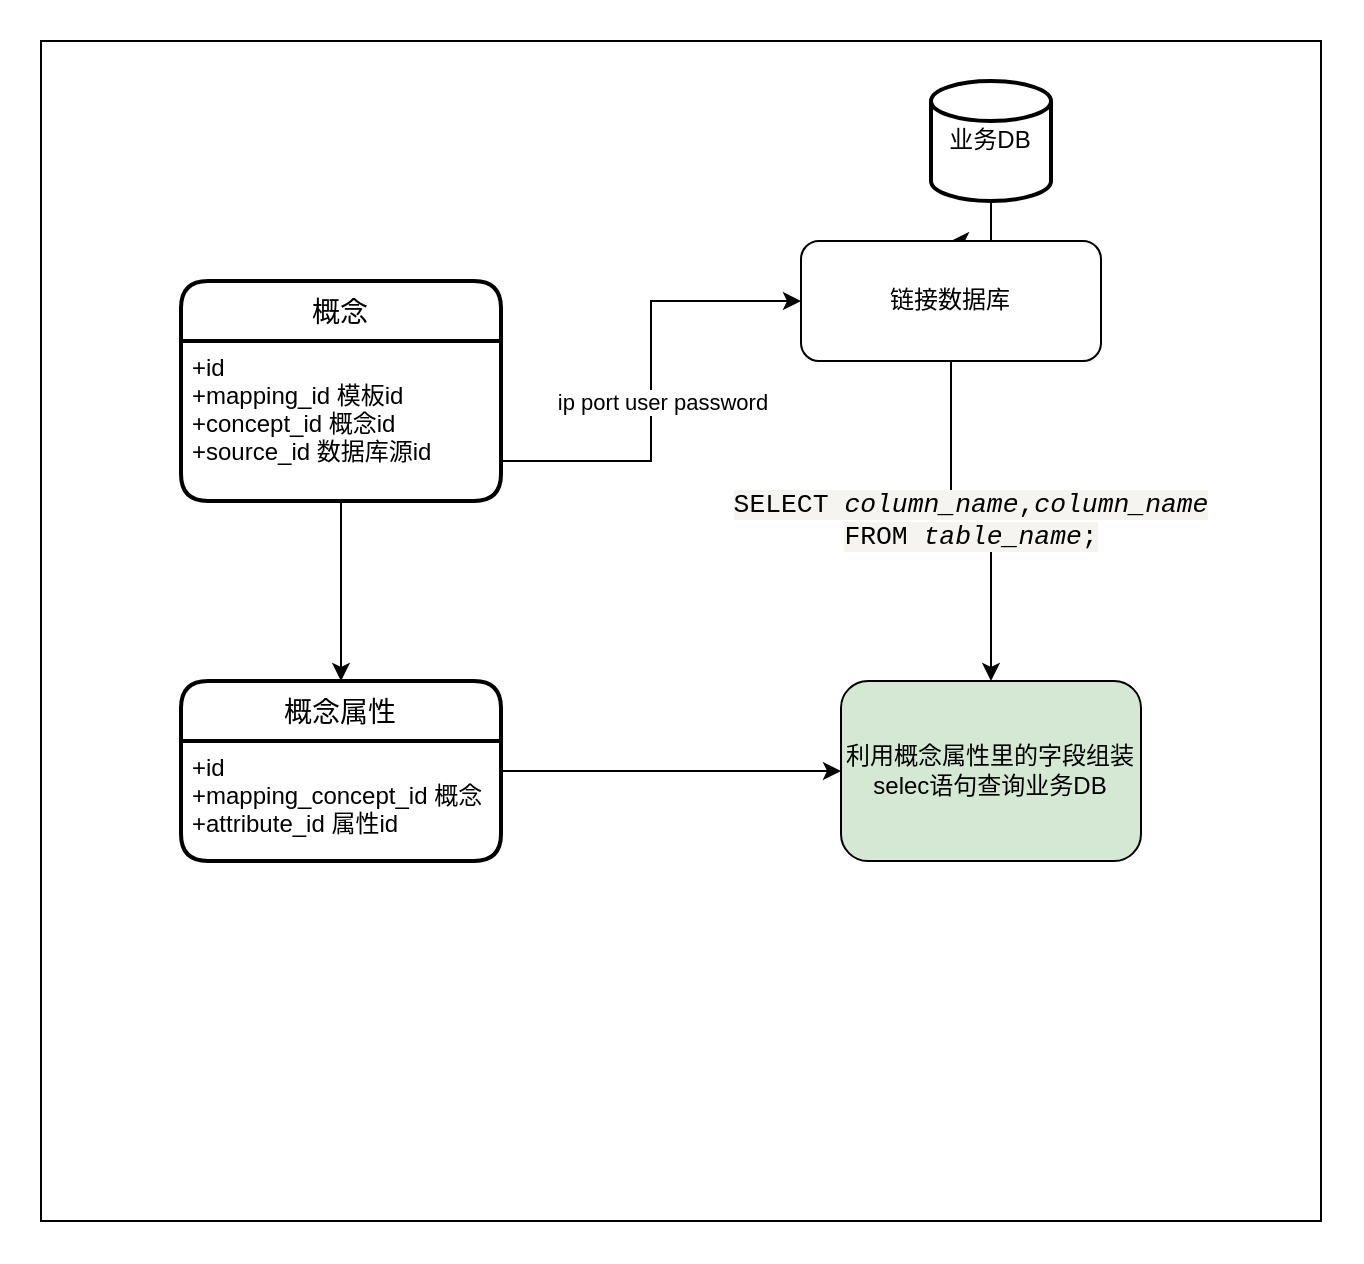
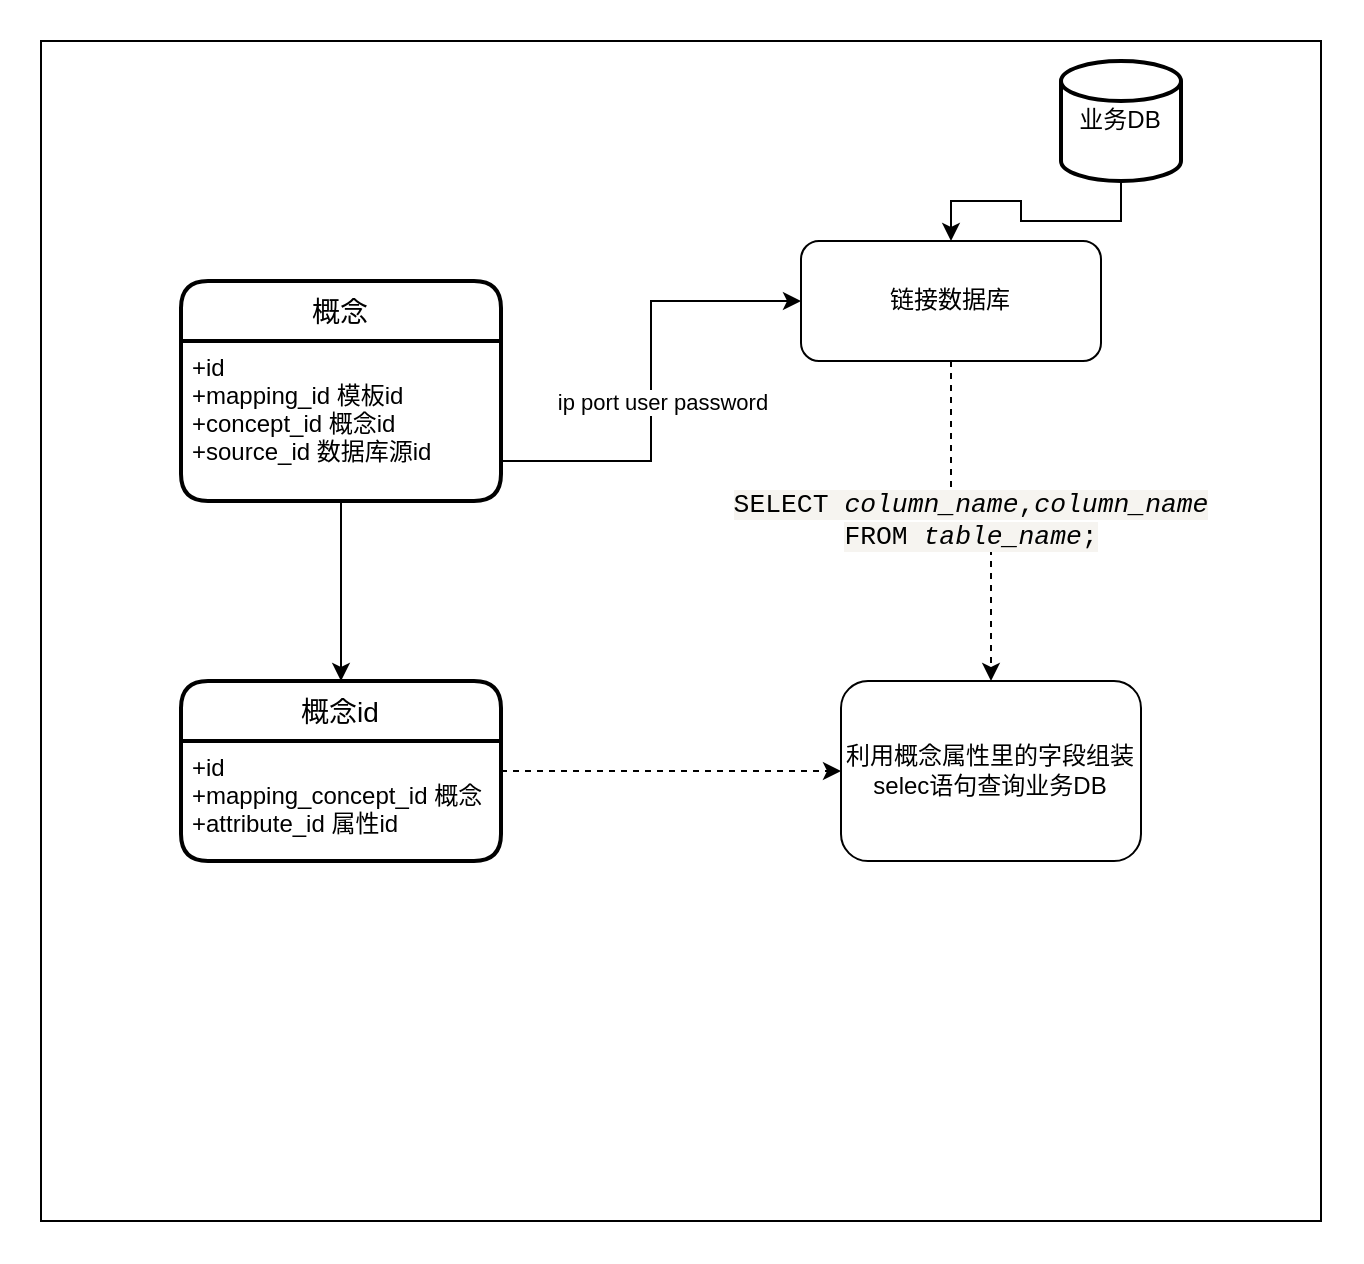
(991, 141) -> (1121, 121)
(951, 428) -> (951, 428)
(340, 713) -> (340, 713)
(665, 771) -> (665, 771)
(991, 771) -> (991, 771)
